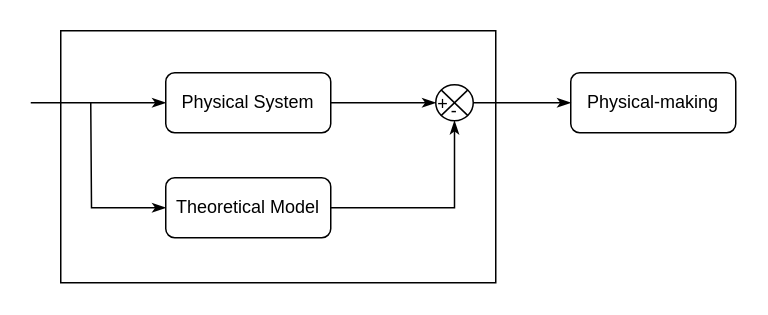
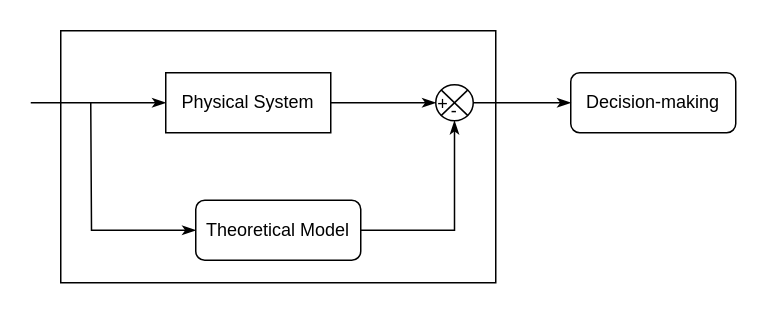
(248, 103) -> (248, 103)
(653, 103) -> (653, 103)
(248, 208) -> (278, 230)
